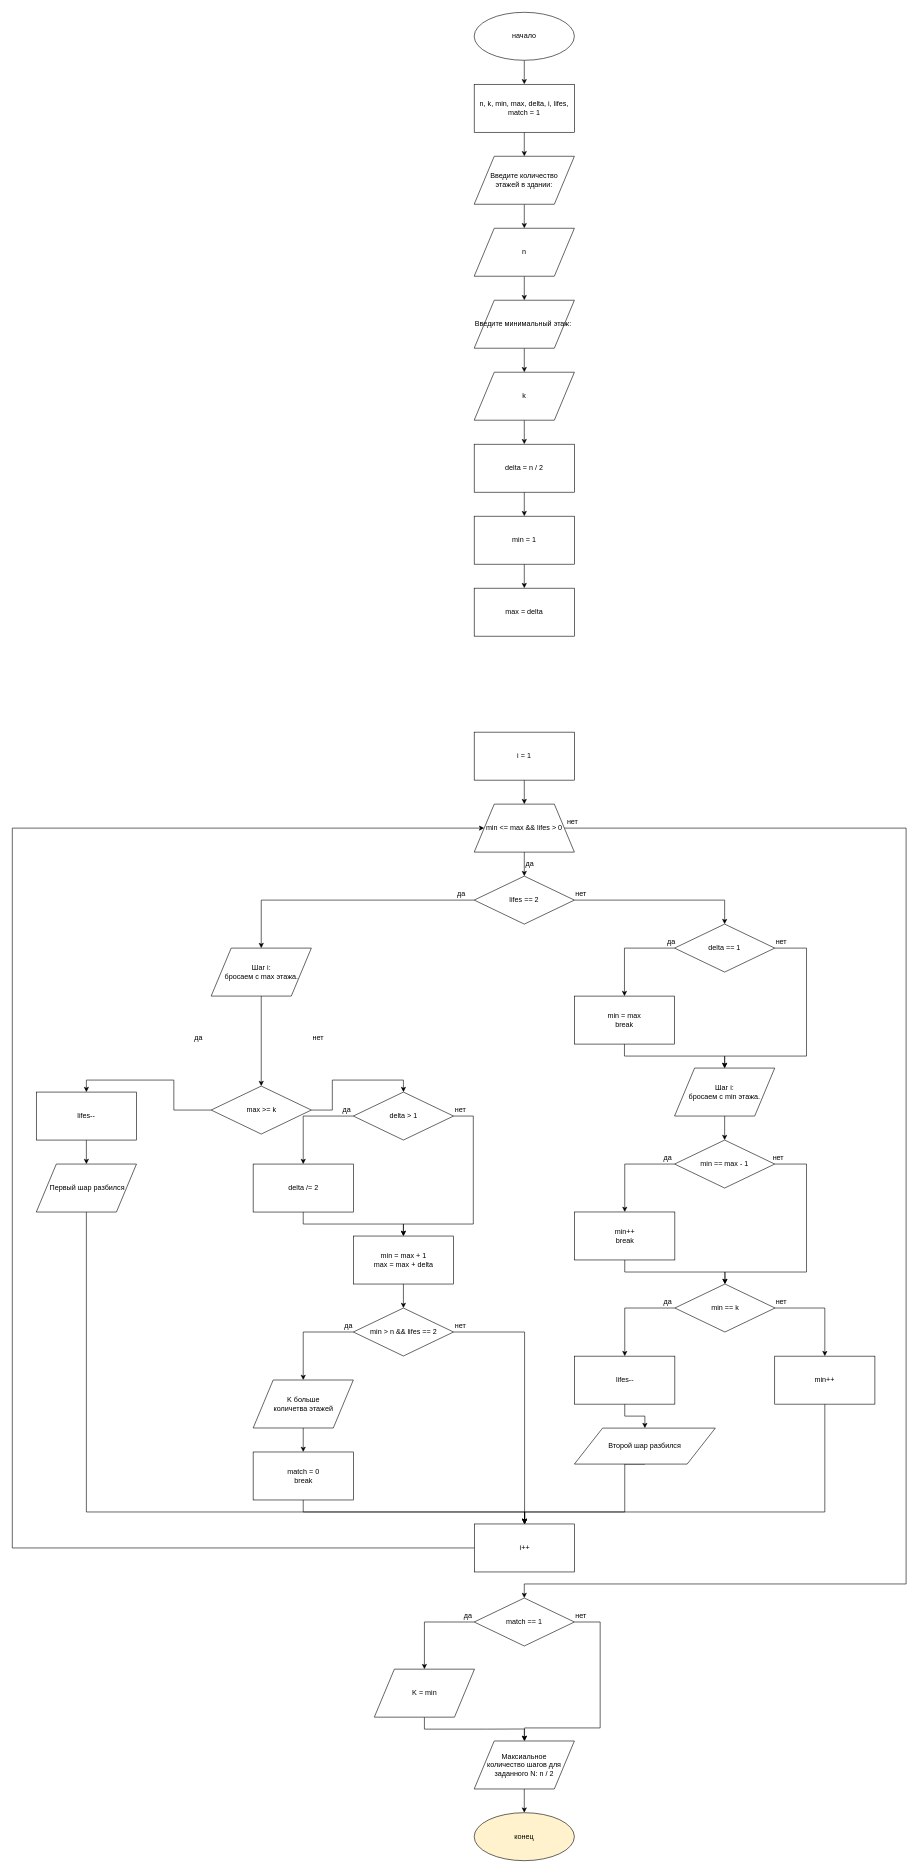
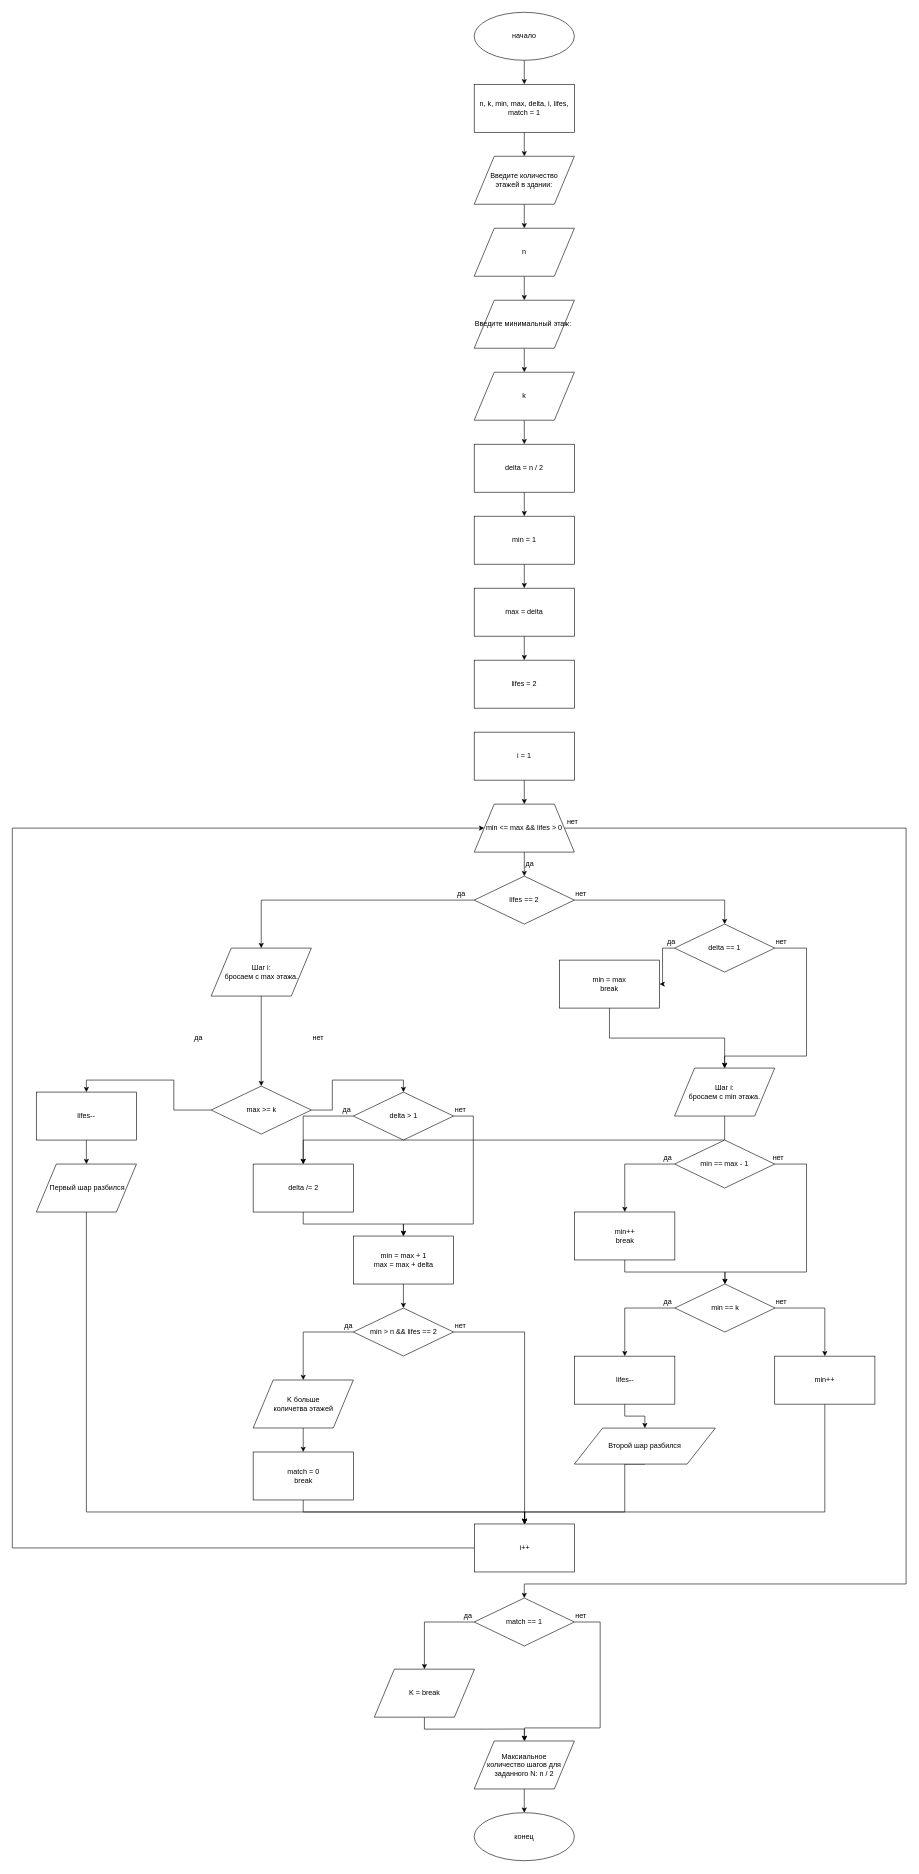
none -> (524, 654)
none -> (524, 684)
(625, 1020) -> (610, 984)
(725, 1134) -> (725, 1136)
(425, 1694) -> (425, 1694)
(524, 1837) -> (524, 1837)
